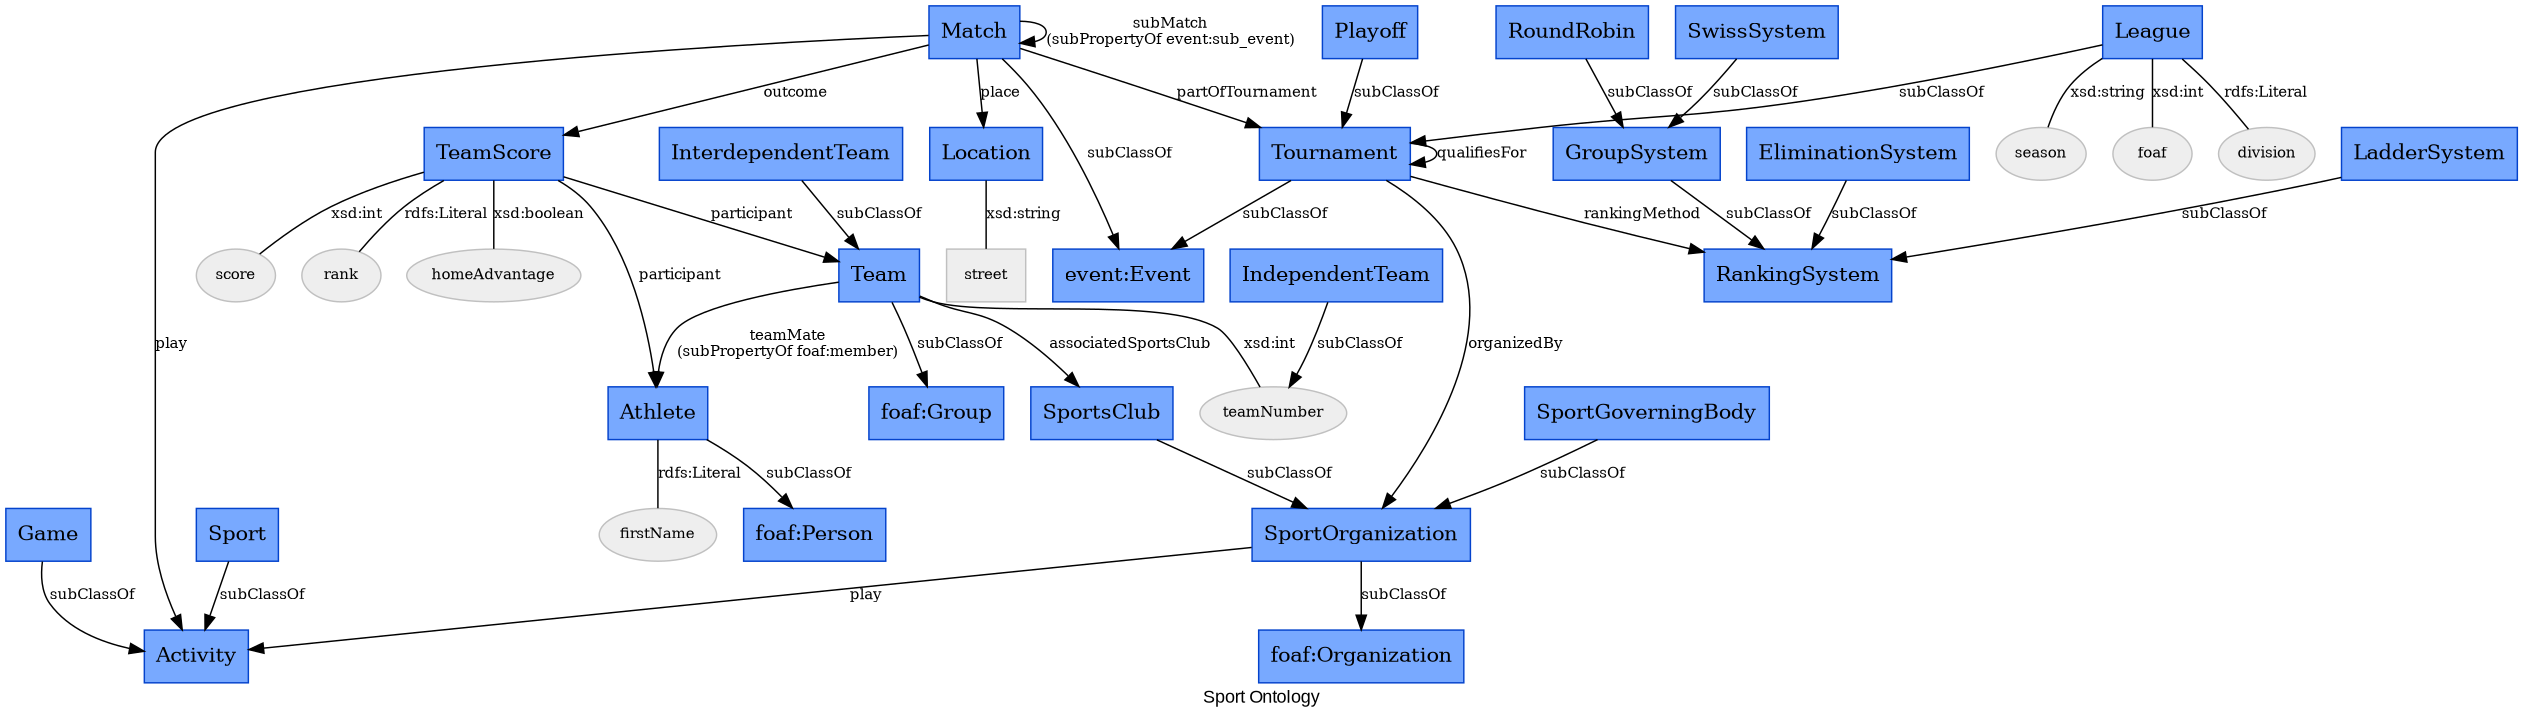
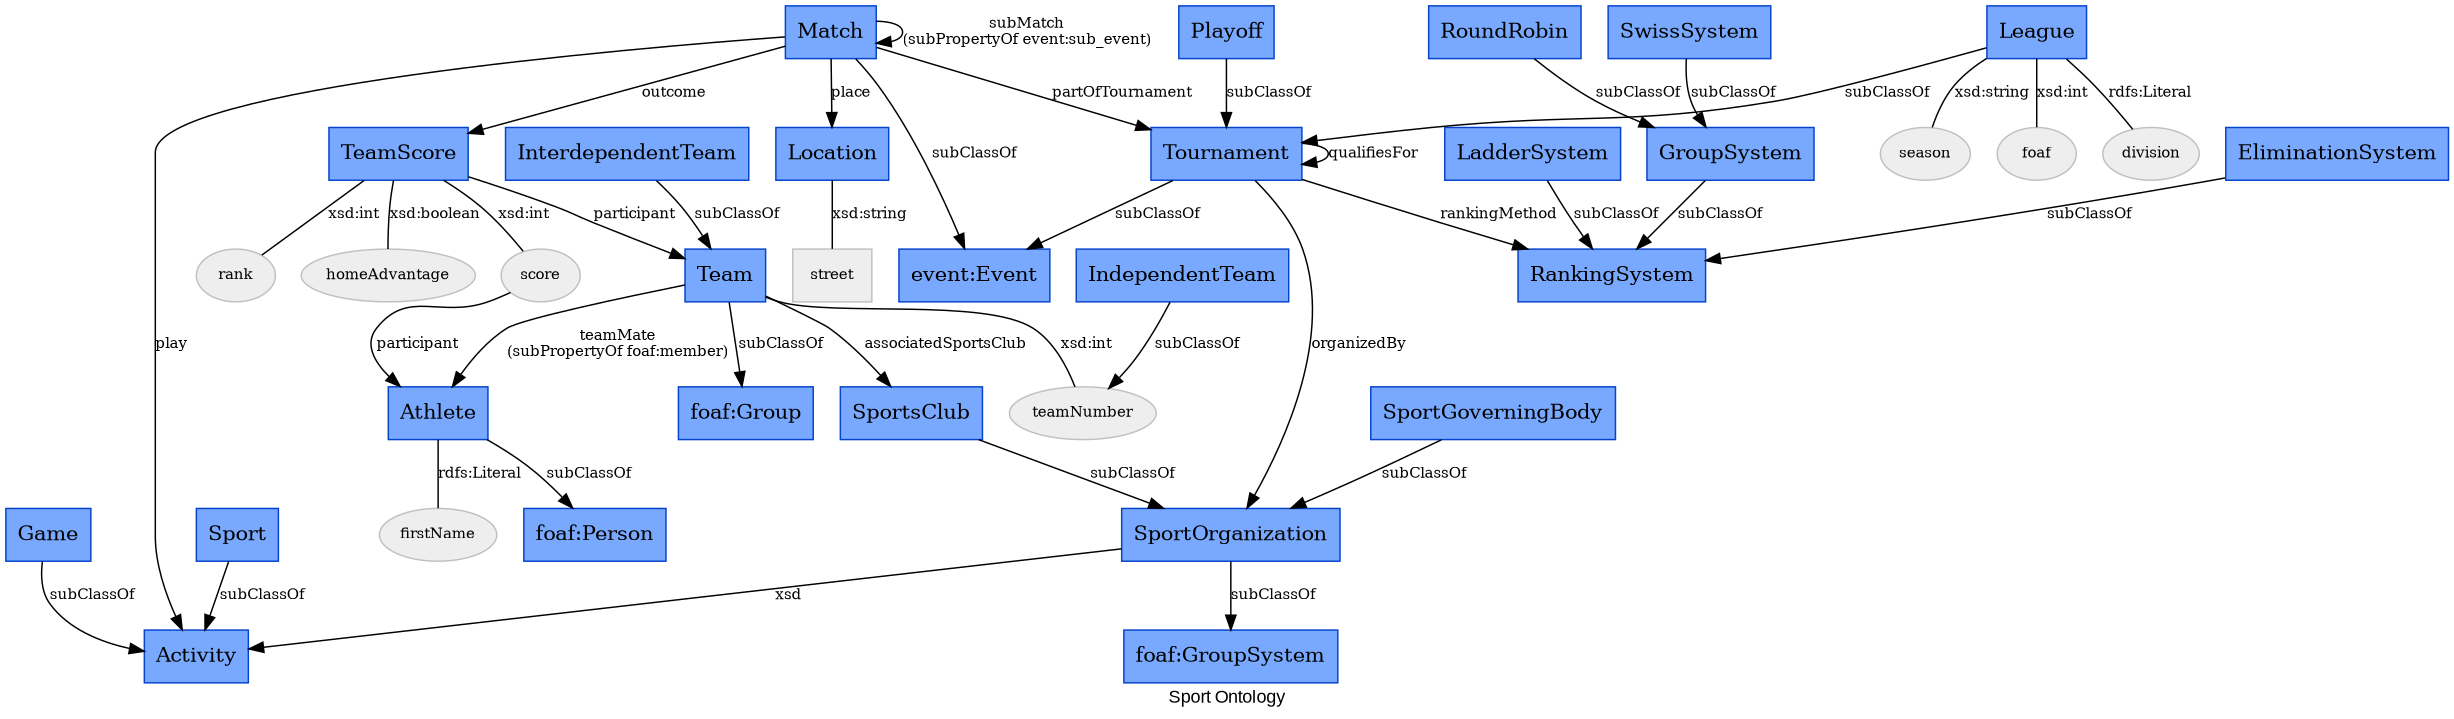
(446, 215) -> (354, 215)
(625, 266) -> (414, 307)
(866, 596) -> (789, 596)
(1361, 656) -> (1231, 656)
